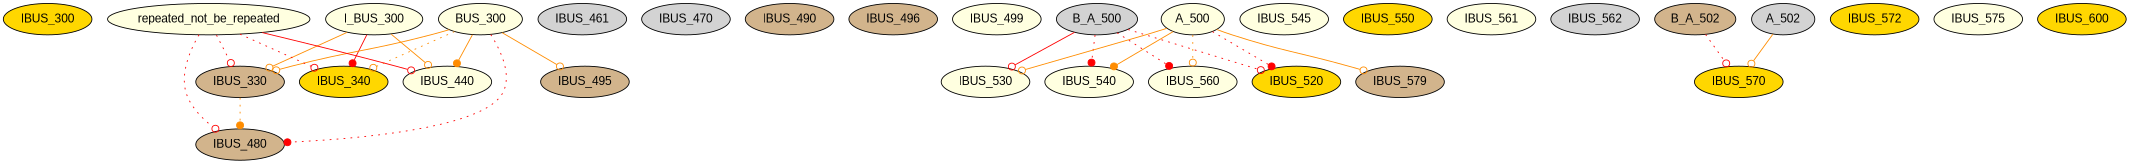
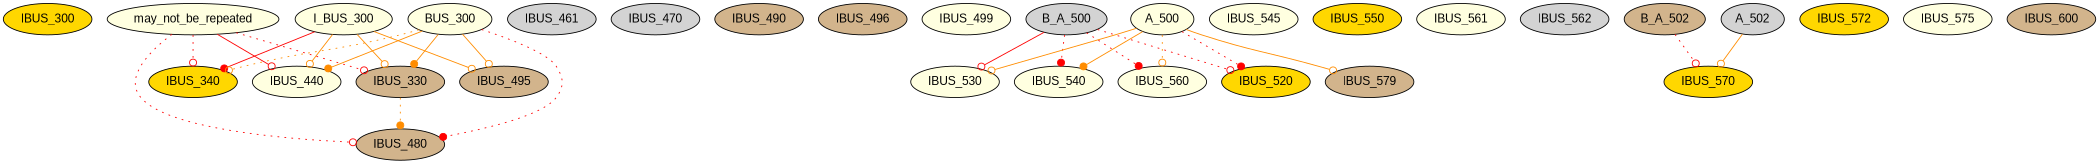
(209, 19) -> (193, 19)
(2082, 19) -> (2051, 19)
(369, 49) -> (428, 46)
none -> (419, 49)
